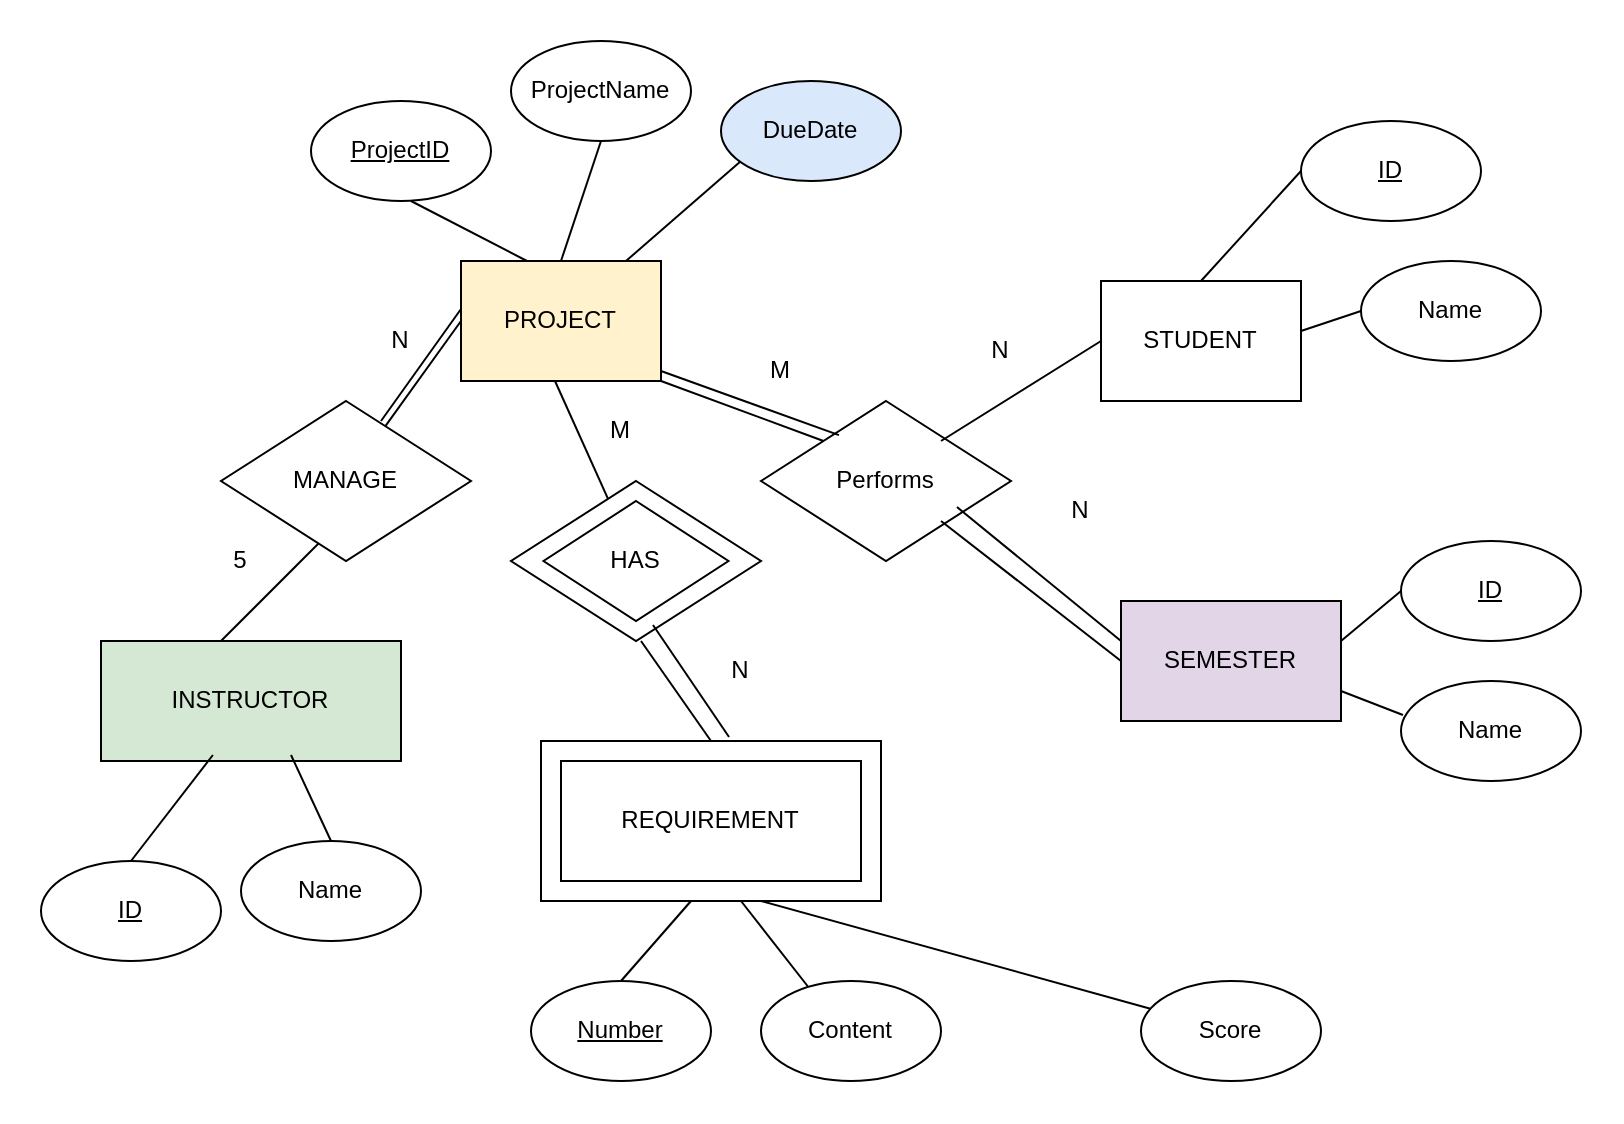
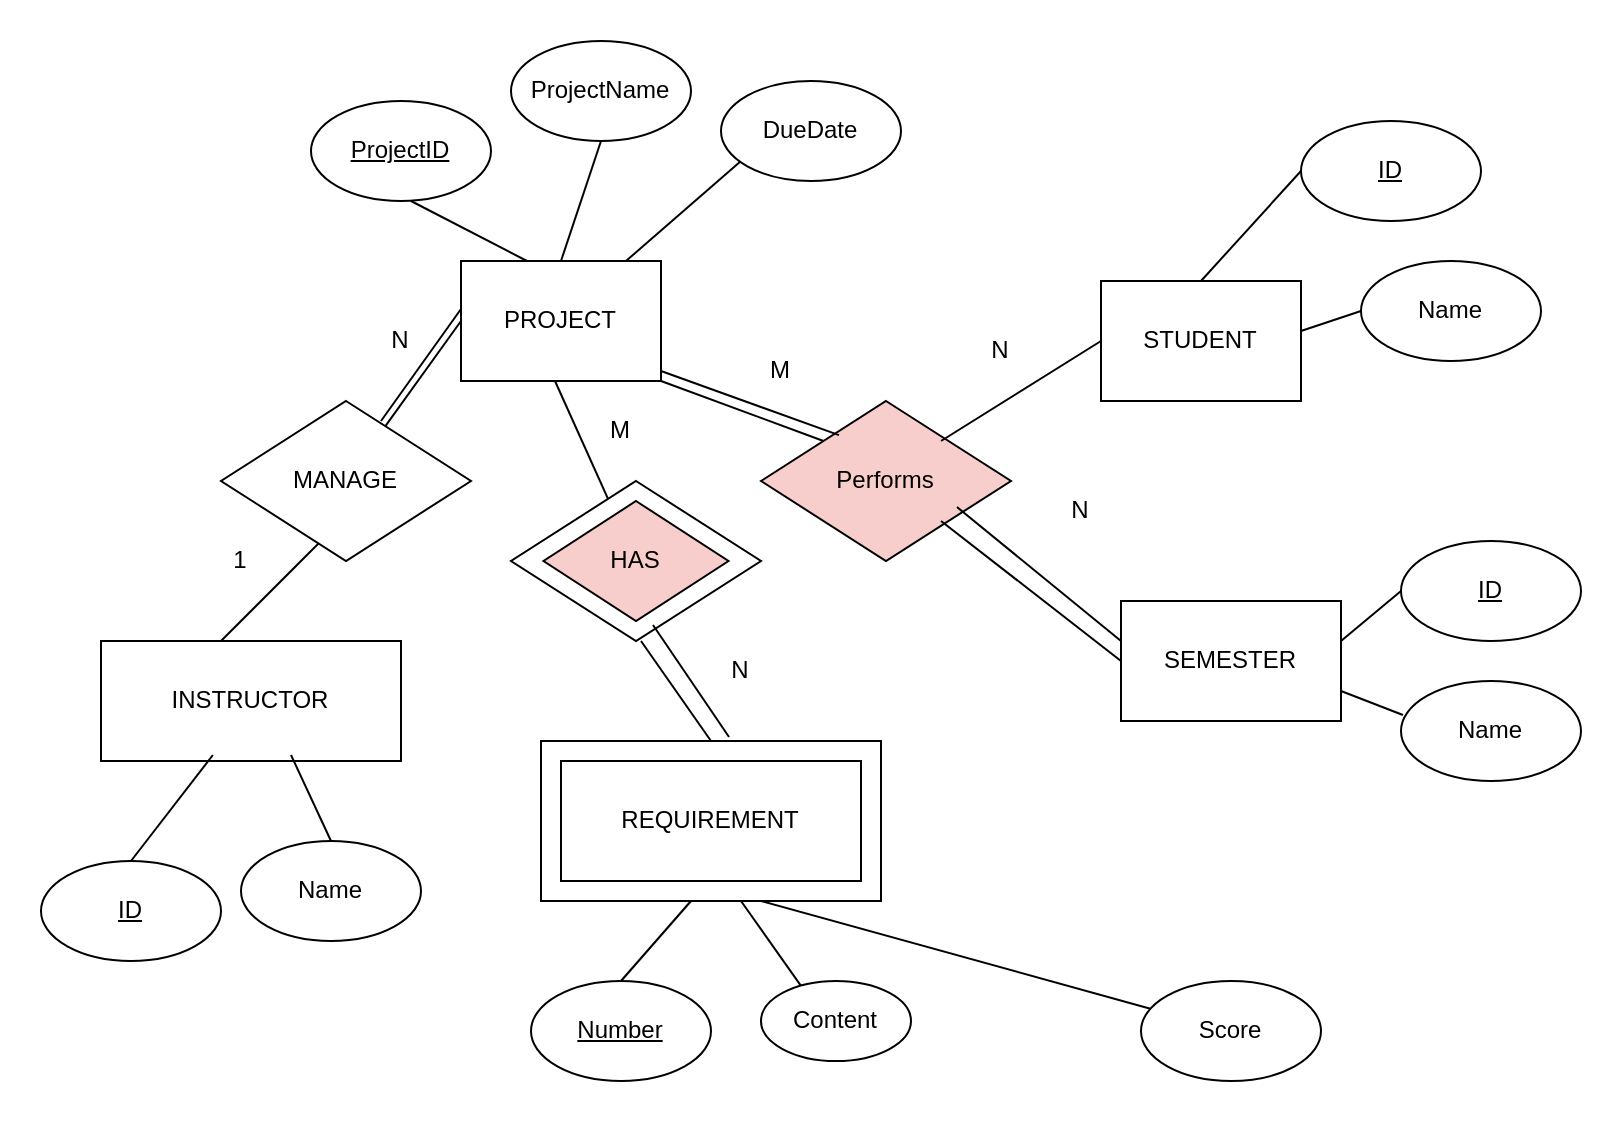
(811, 131) -> (811, 131)
(561, 321) -> (561, 321)
(886, 481) -> (886, 481)
(241, 561) -> (241, 561)
(636, 561) -> (636, 561)
(1231, 661) -> (1231, 661)
(251, 701) -> (251, 701)
(851, 1031) -> (836, 1021)
